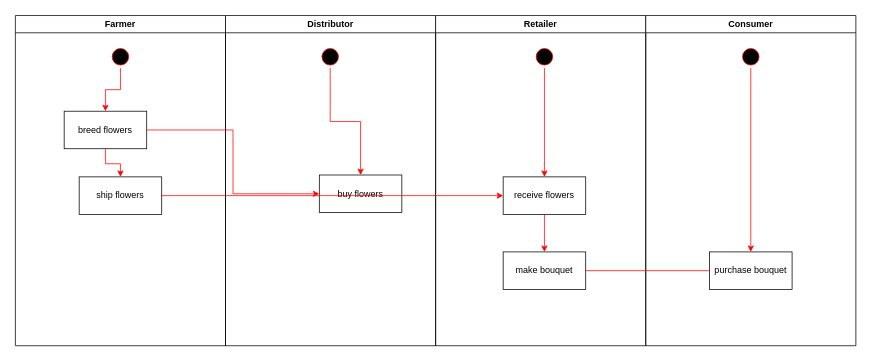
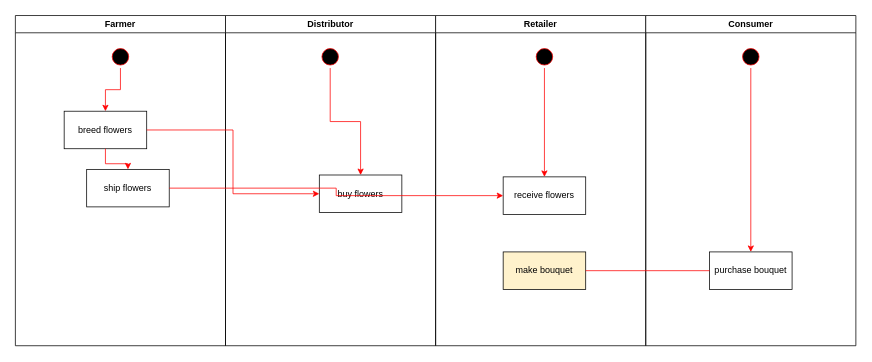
(120, 195) -> (128, 188)
(544, 230) -> none
(544, 270) -> (544, 270)
